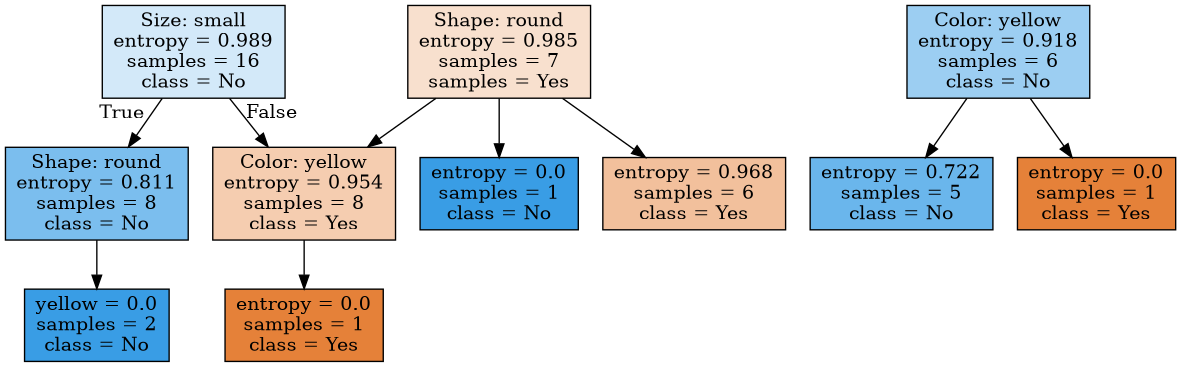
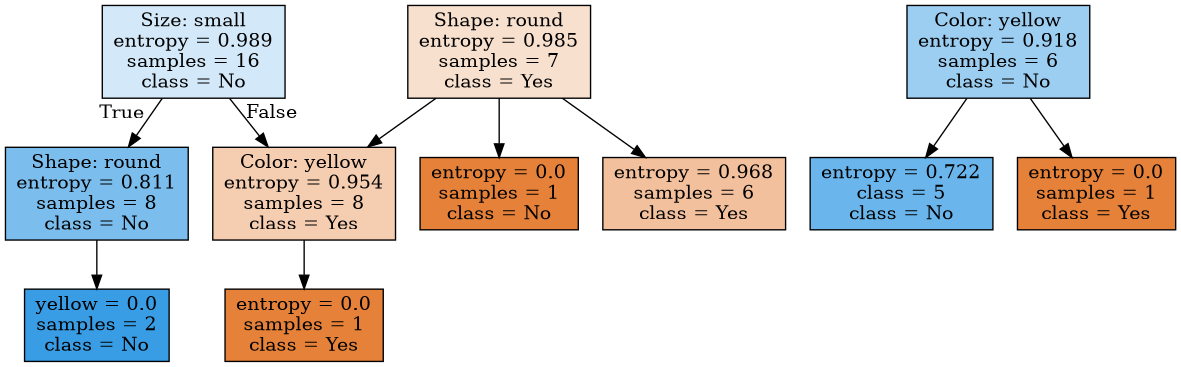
(499, 52) -> (499, 52)
(499, 194) -> (499, 194)
(902, 194) -> (902, 194)
